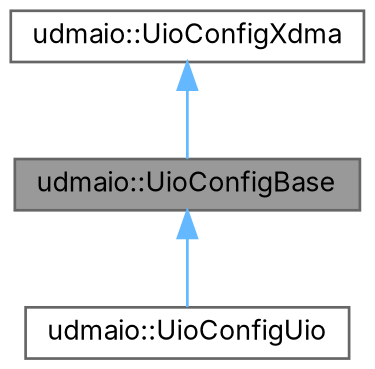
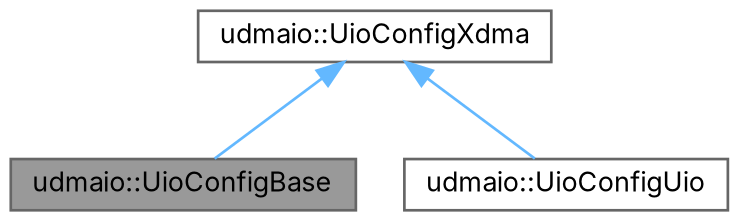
(187, 273) -> (481, 119)
